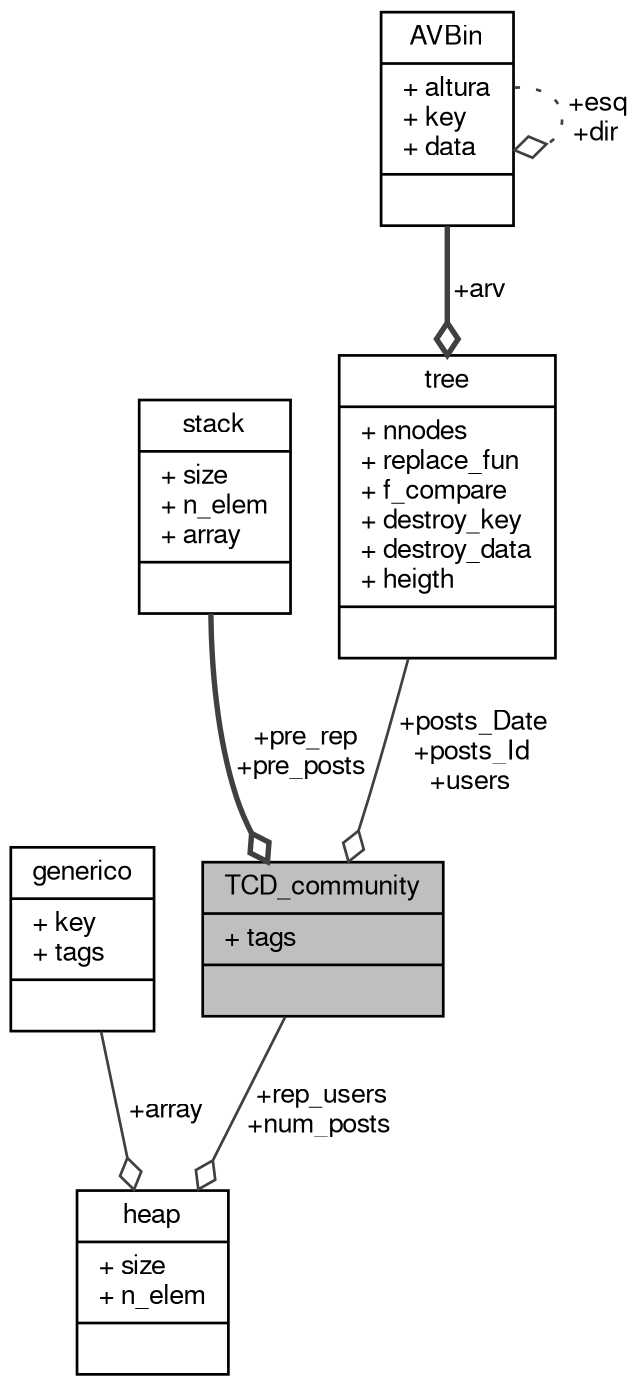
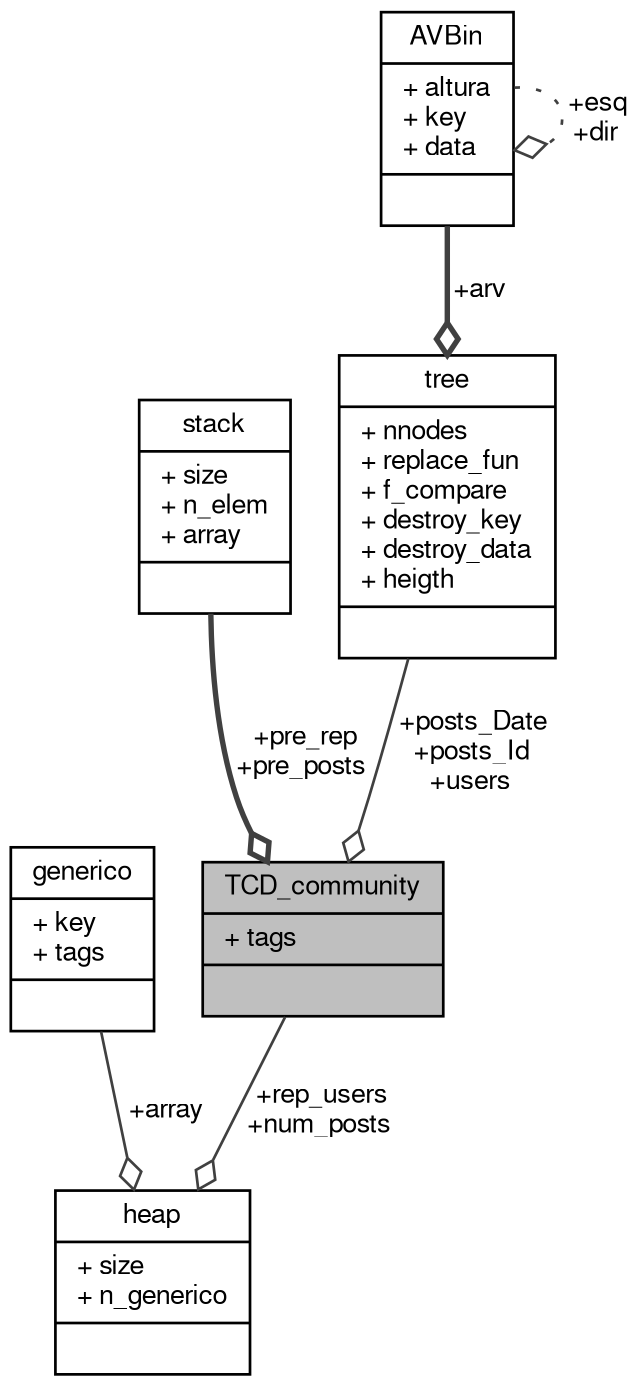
(153, 1296) -> (153, 1296)
